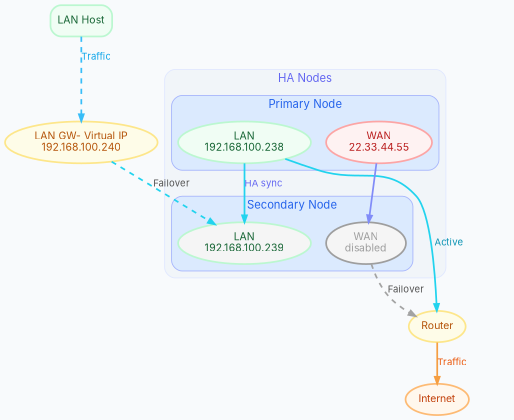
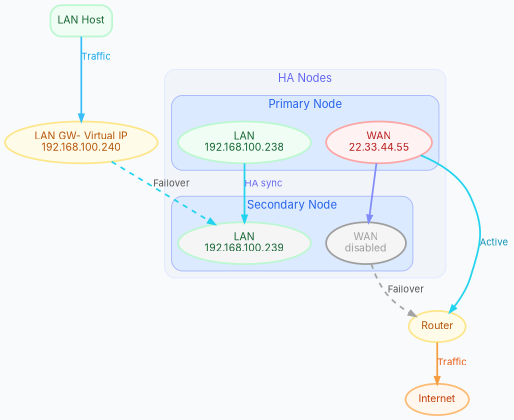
(81, 75) -> (81, 75)
(406, 186) -> (479, 221)
